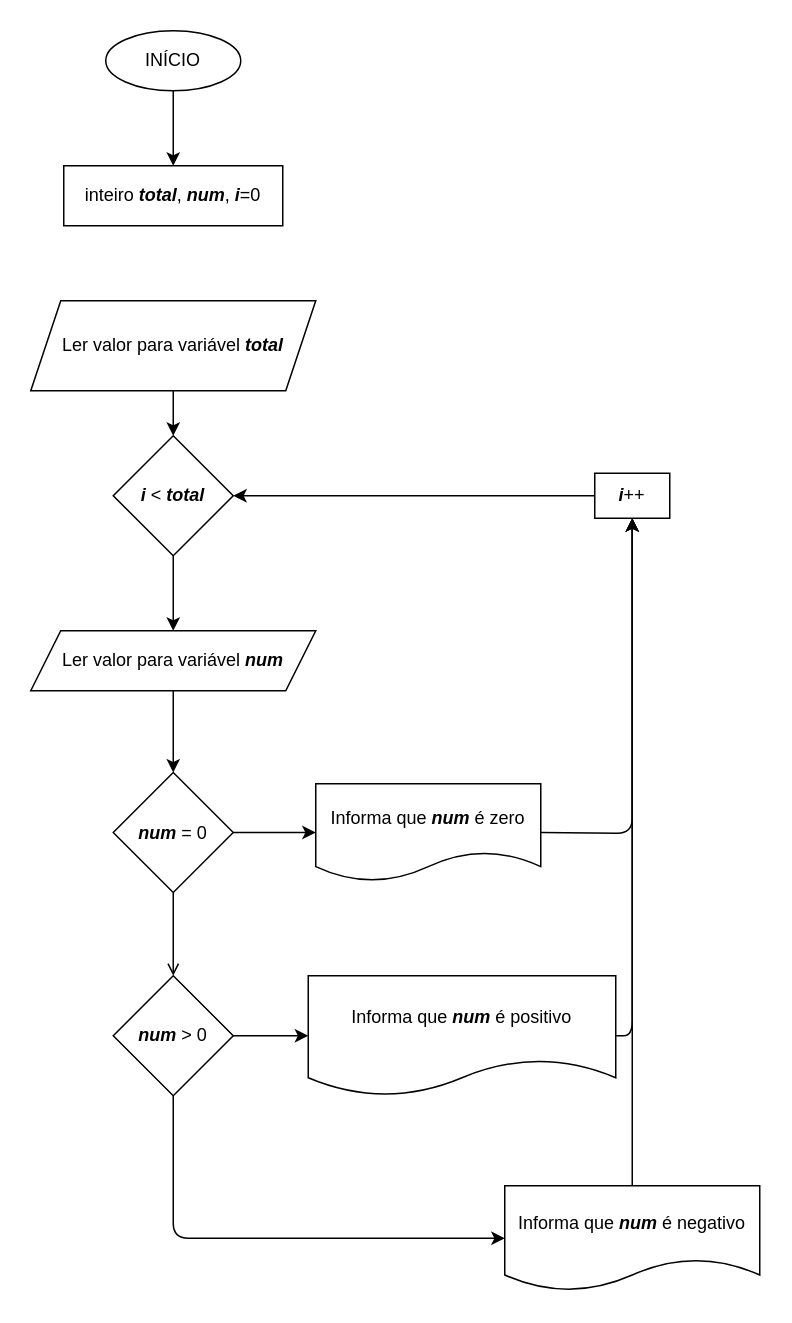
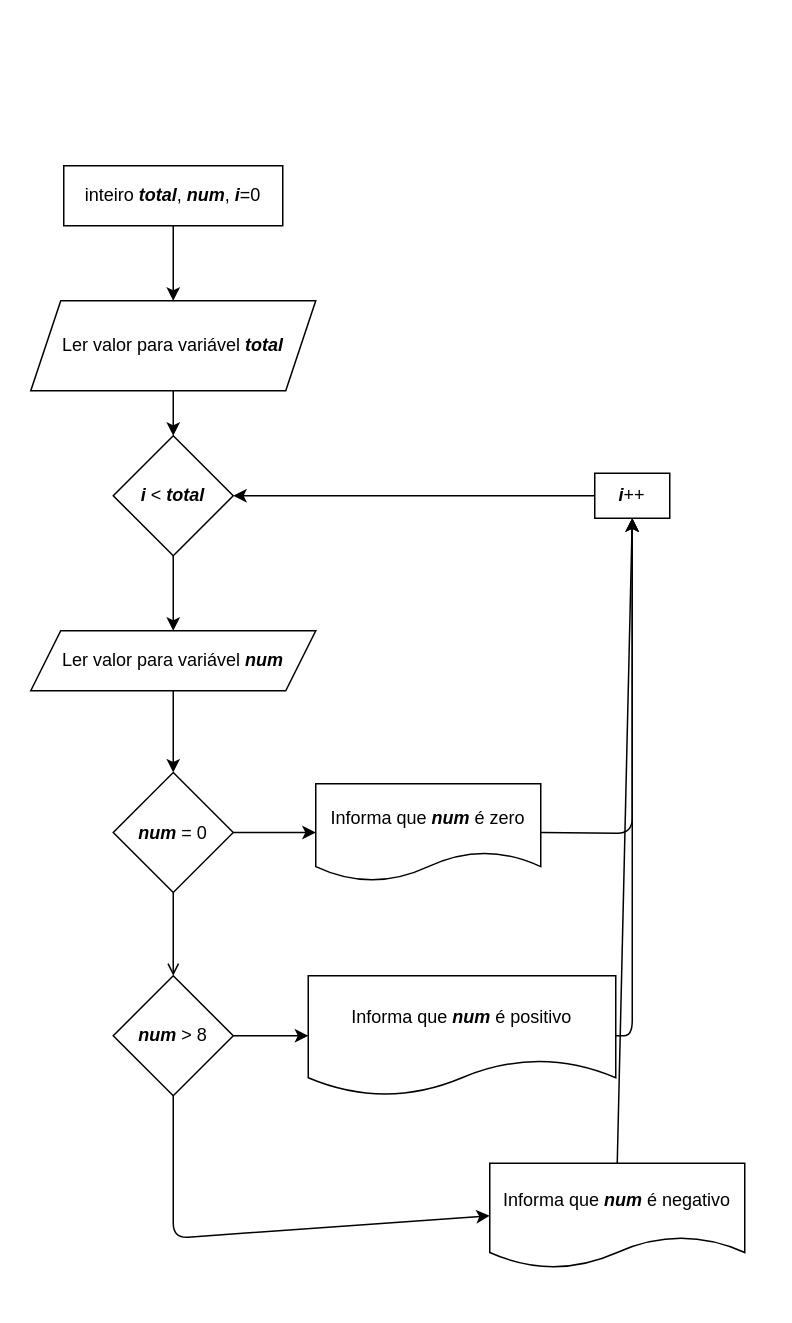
(173, 61) -> none
(173, 123) -> none
none -> (173, 258)
(173, 1036) -> (173, 1036)
(632, 1238) -> (617, 1216)
